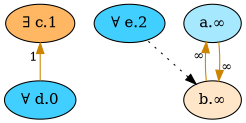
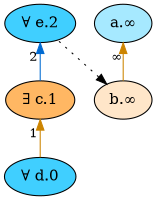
(220, 56) -> none
none -> (40, 67)
